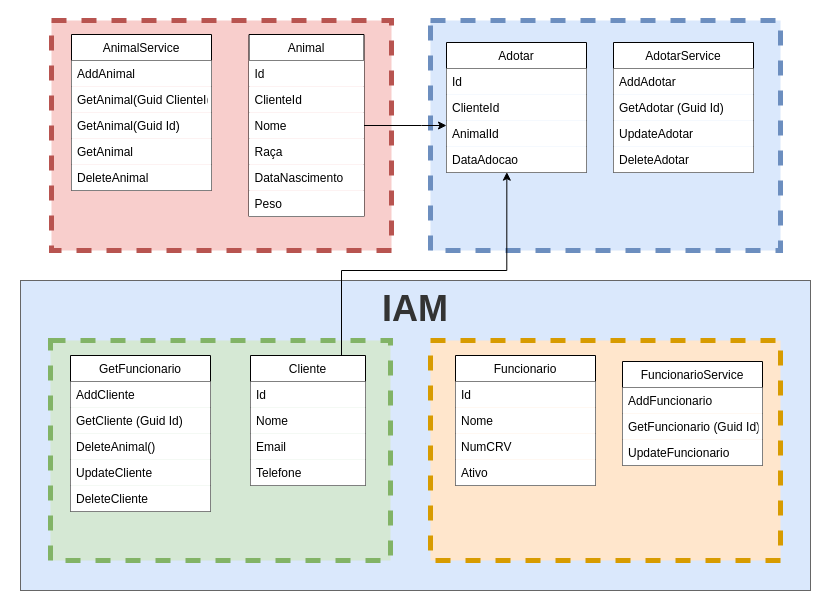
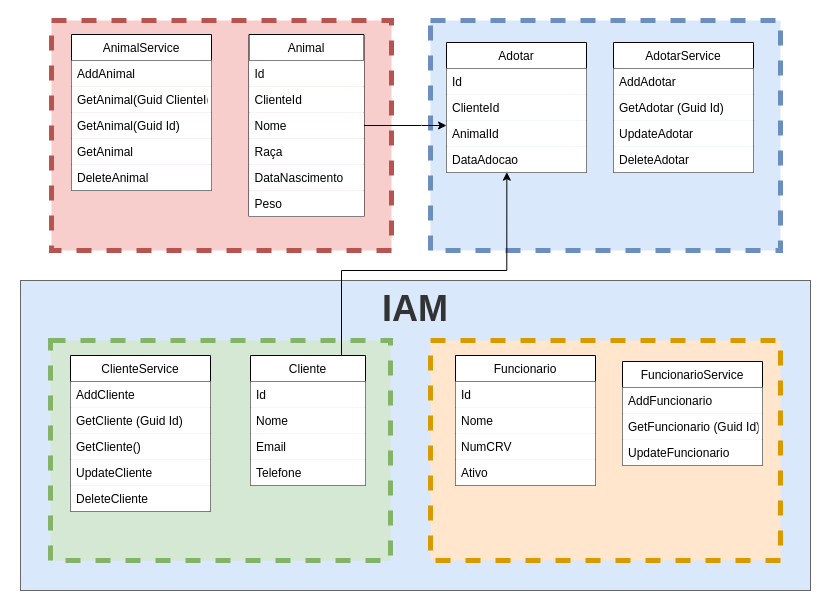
(140, 369) -> (140, 369)
(118, 447) -> (113, 447)
